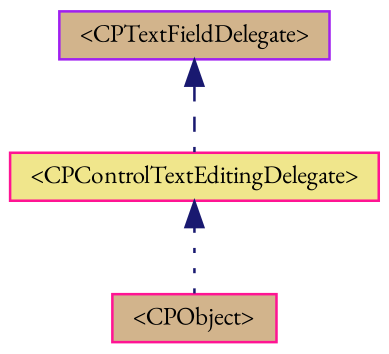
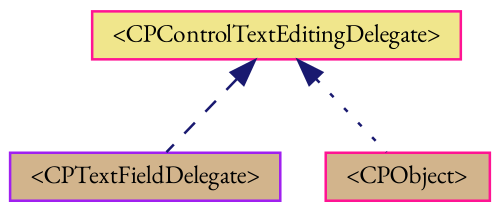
(194, 119) -> (202, 116)
